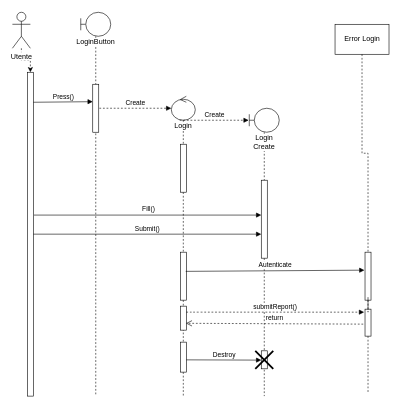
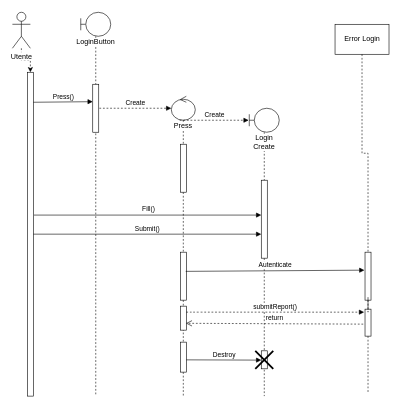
(183, 126) -> (183, 126)
